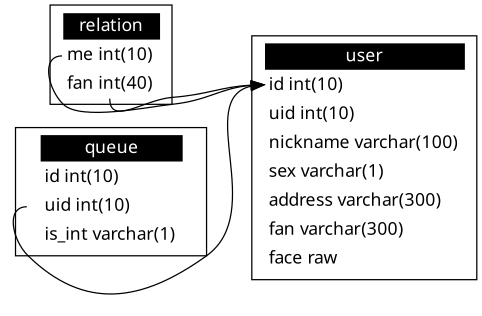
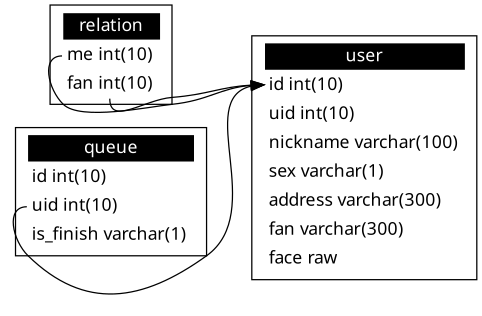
(110, 84) -> (110, 84)
(110, 234) -> (110, 234)
